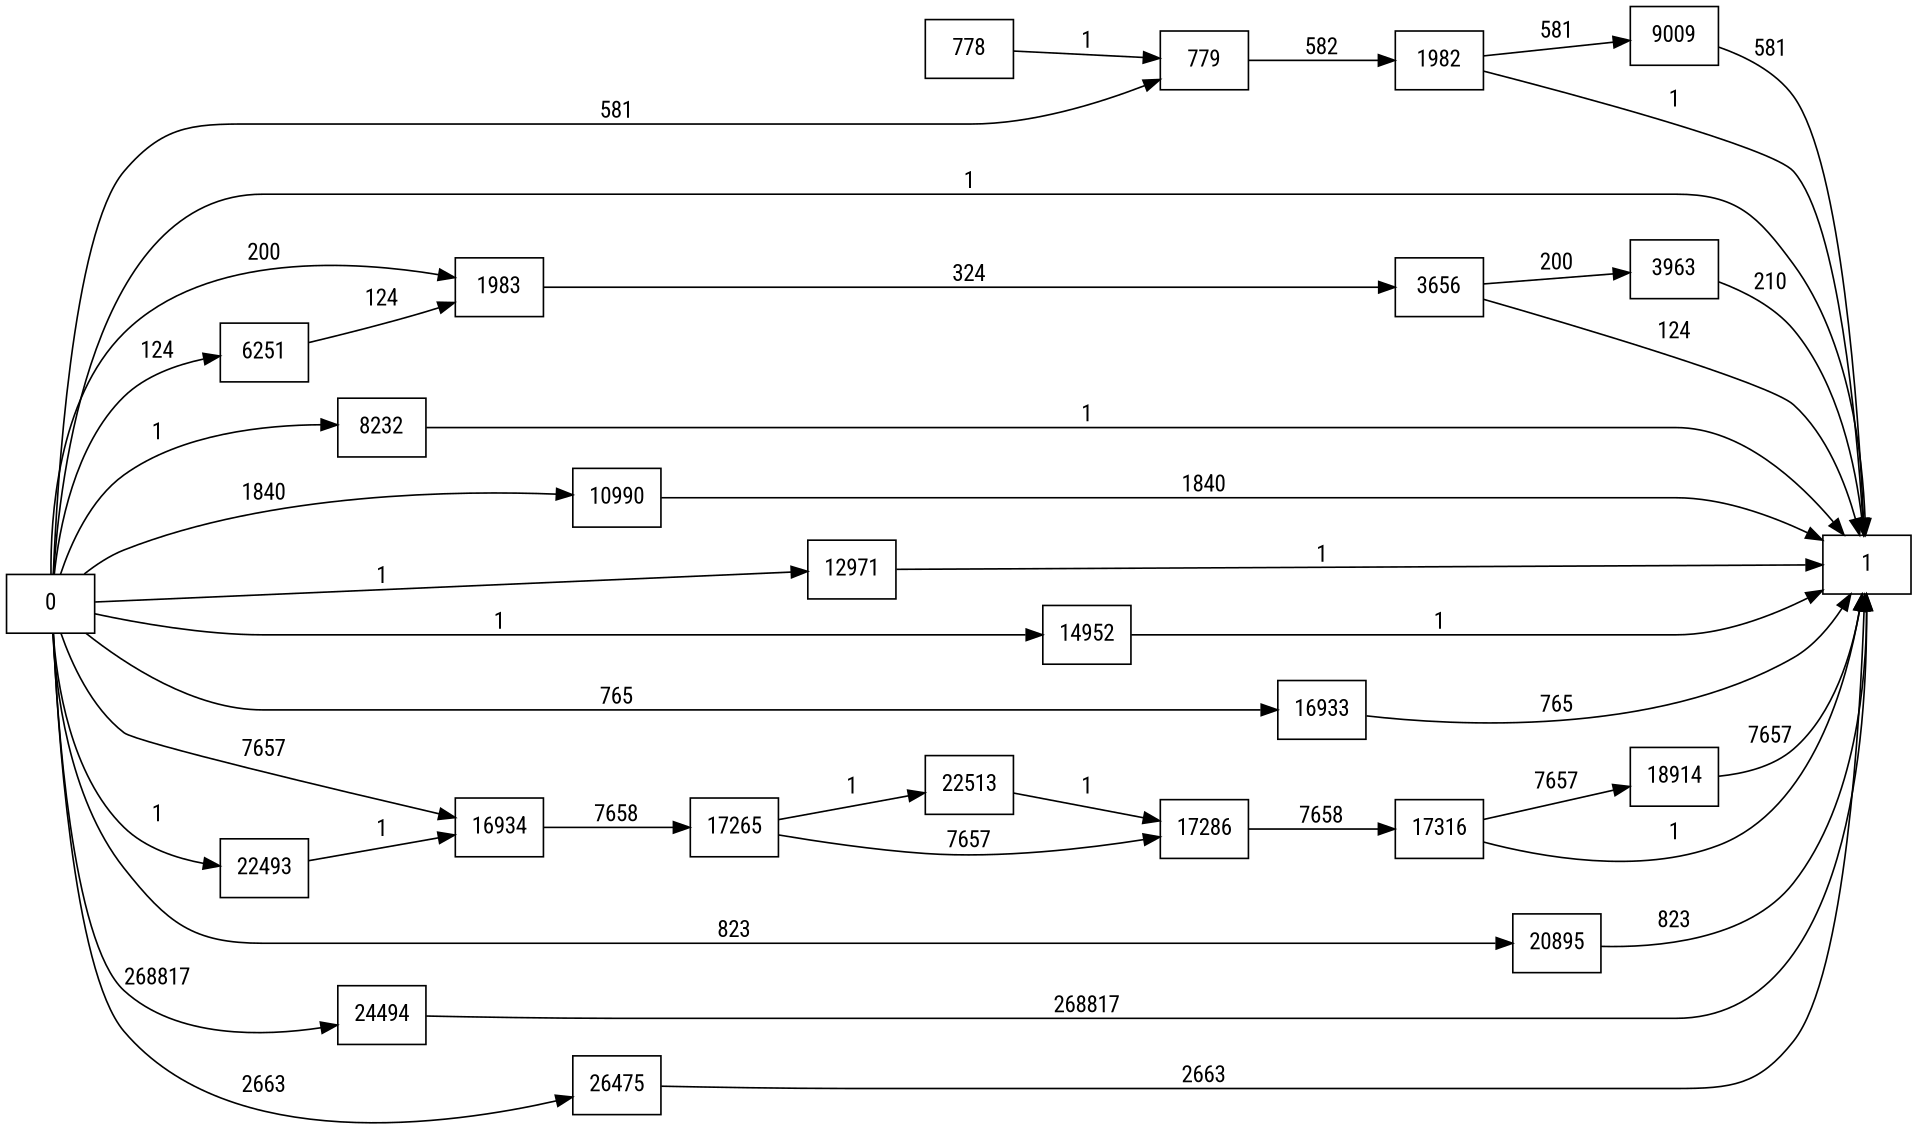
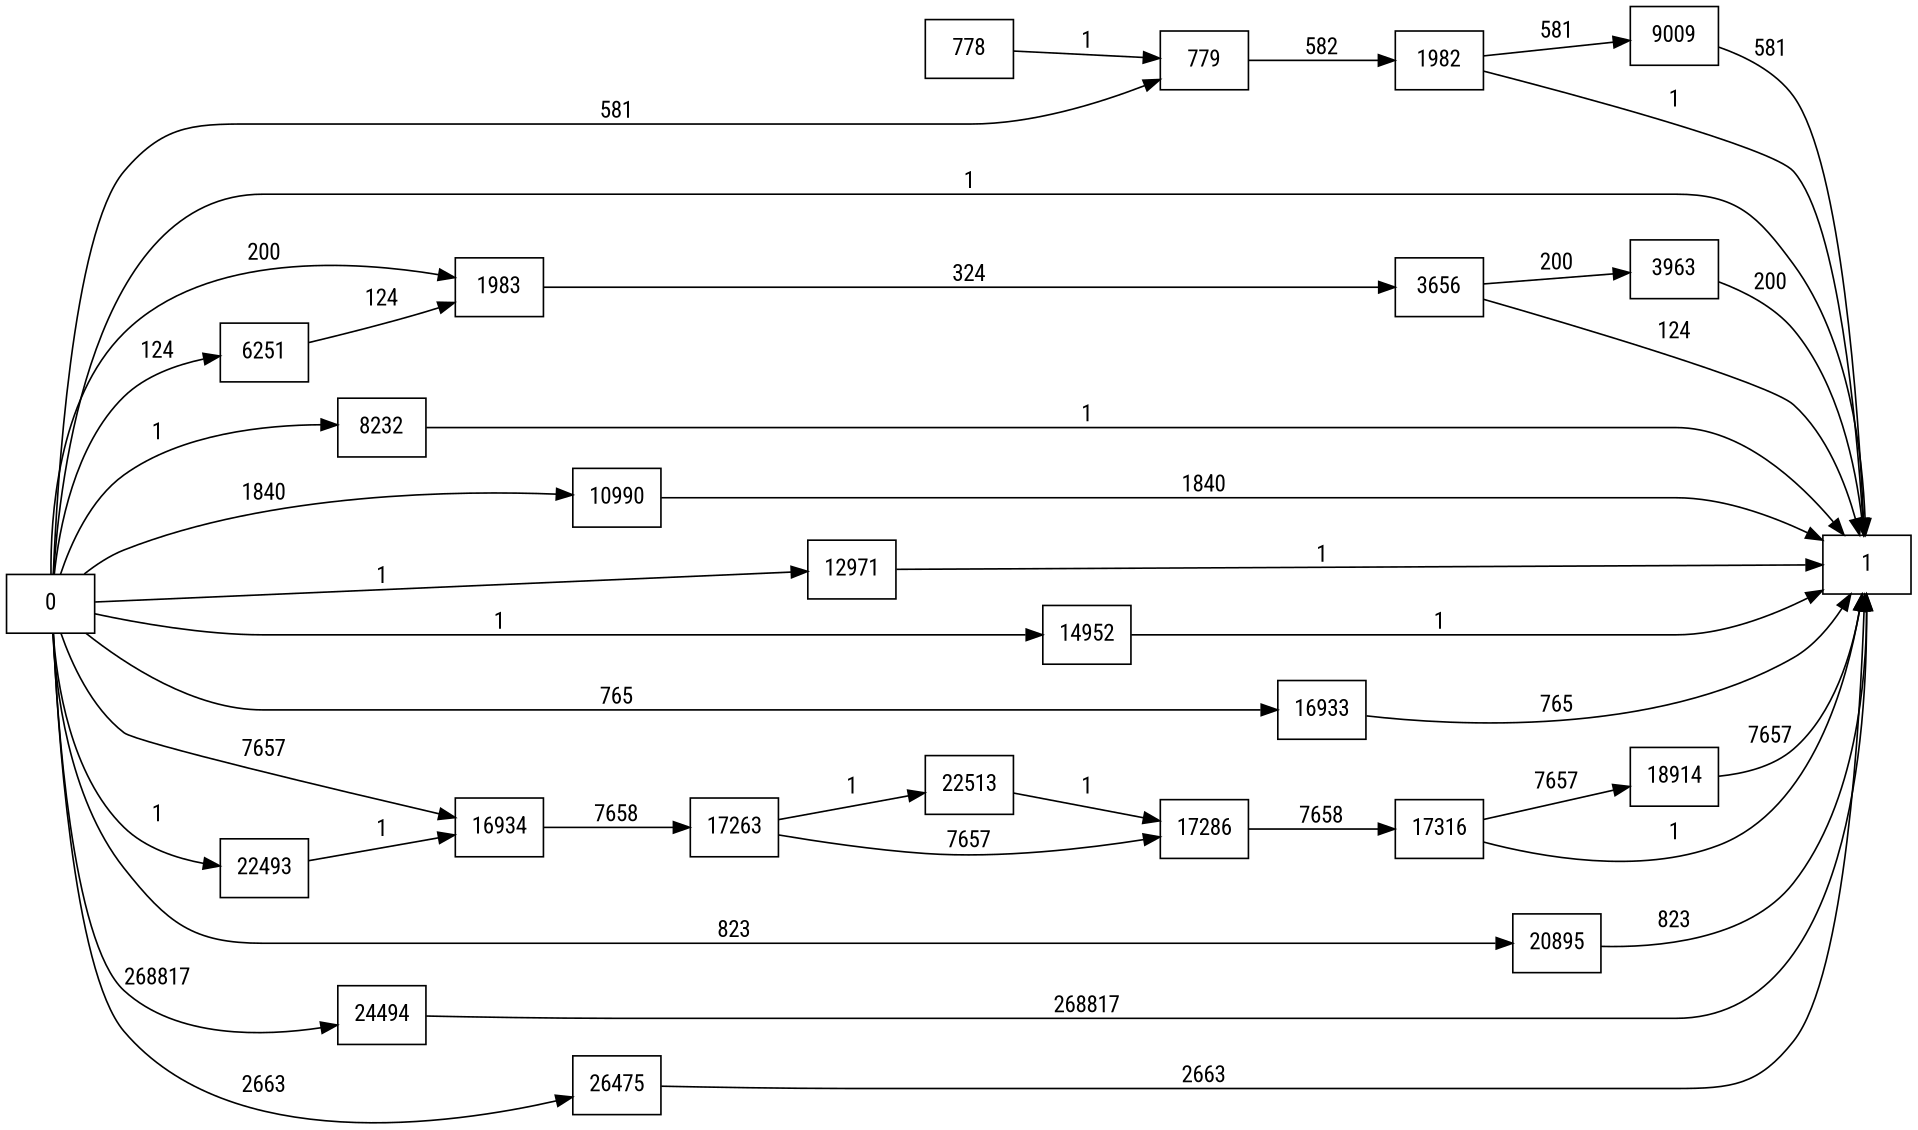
(1771, 283) -> (1771, 283)
(734, 827) -> (734, 827)
